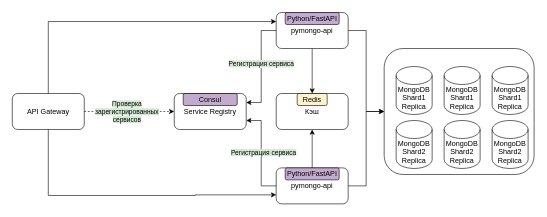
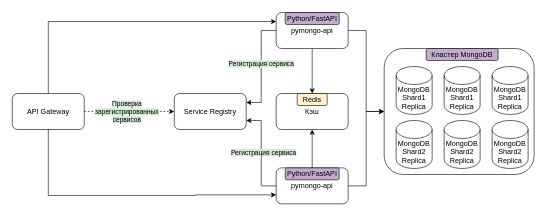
none -> (462, 54)
(210, 99) -> none
